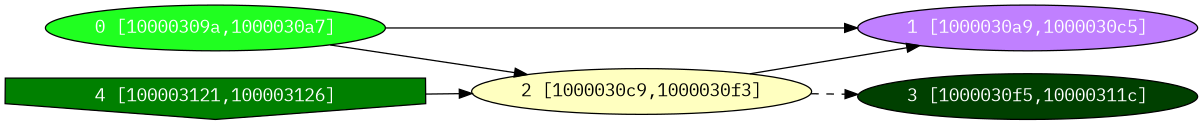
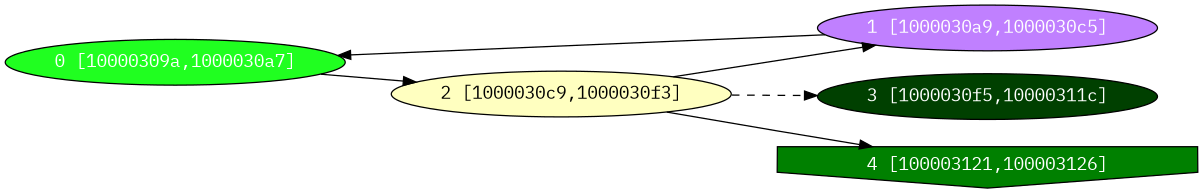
(615, 28) -> (588, 45)
(443, 94) -> (763, 129)
